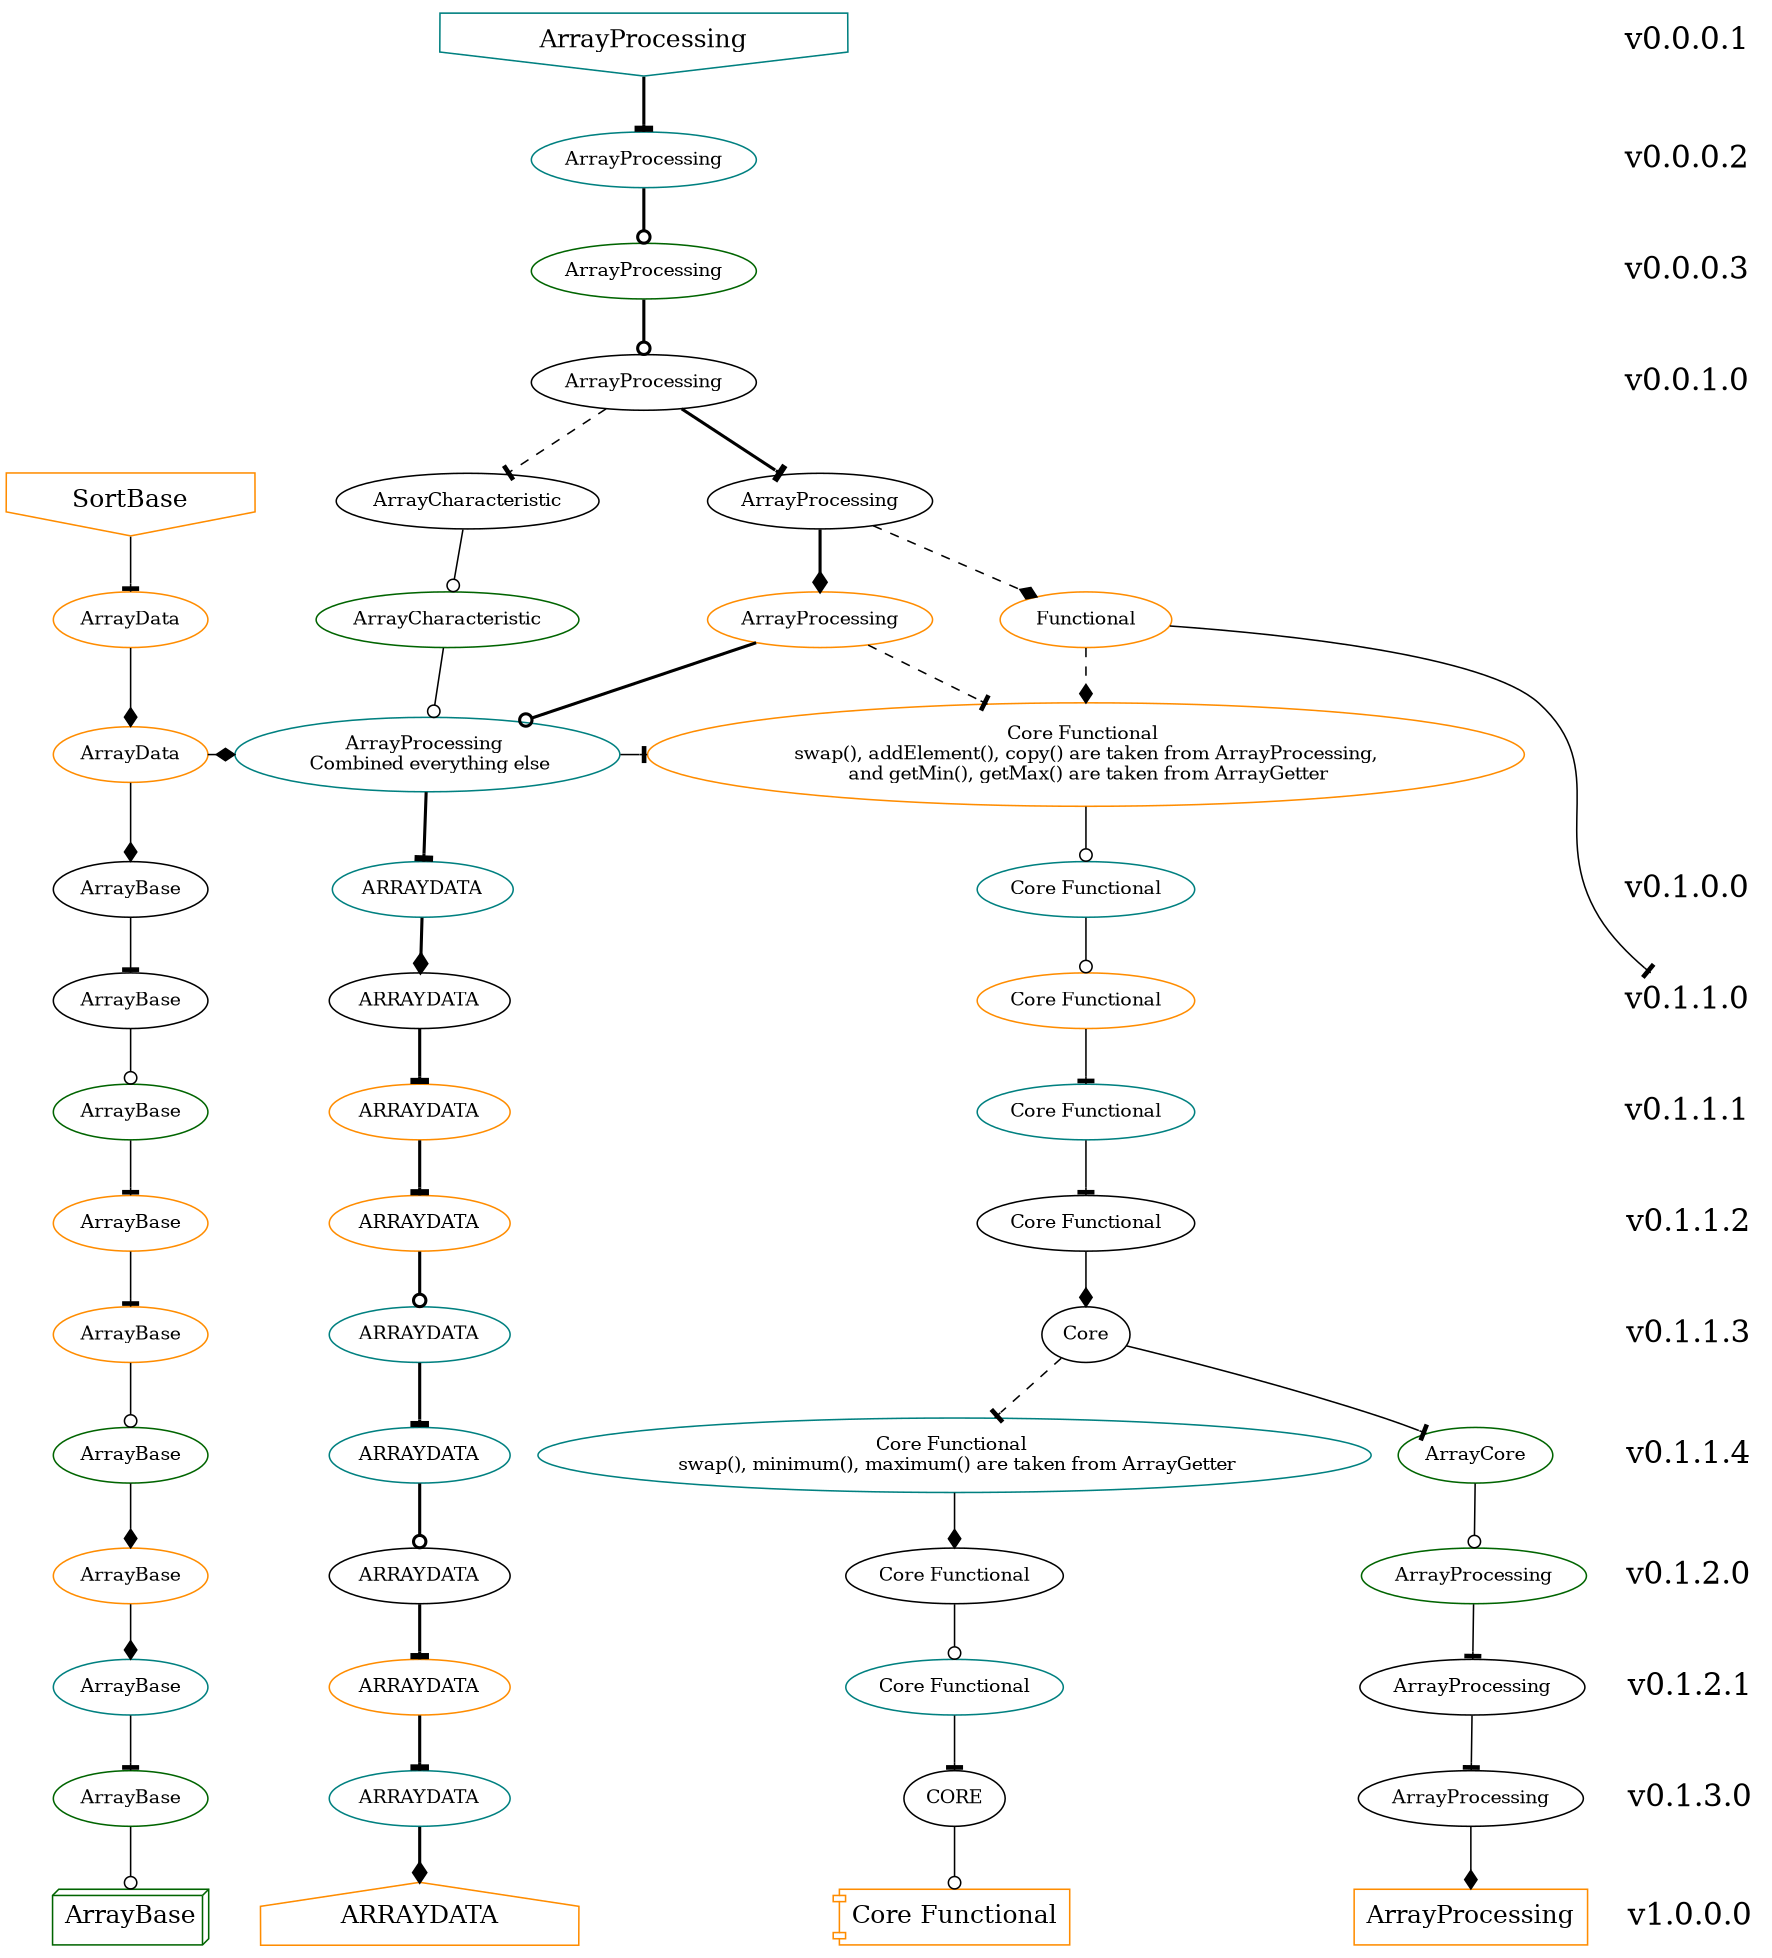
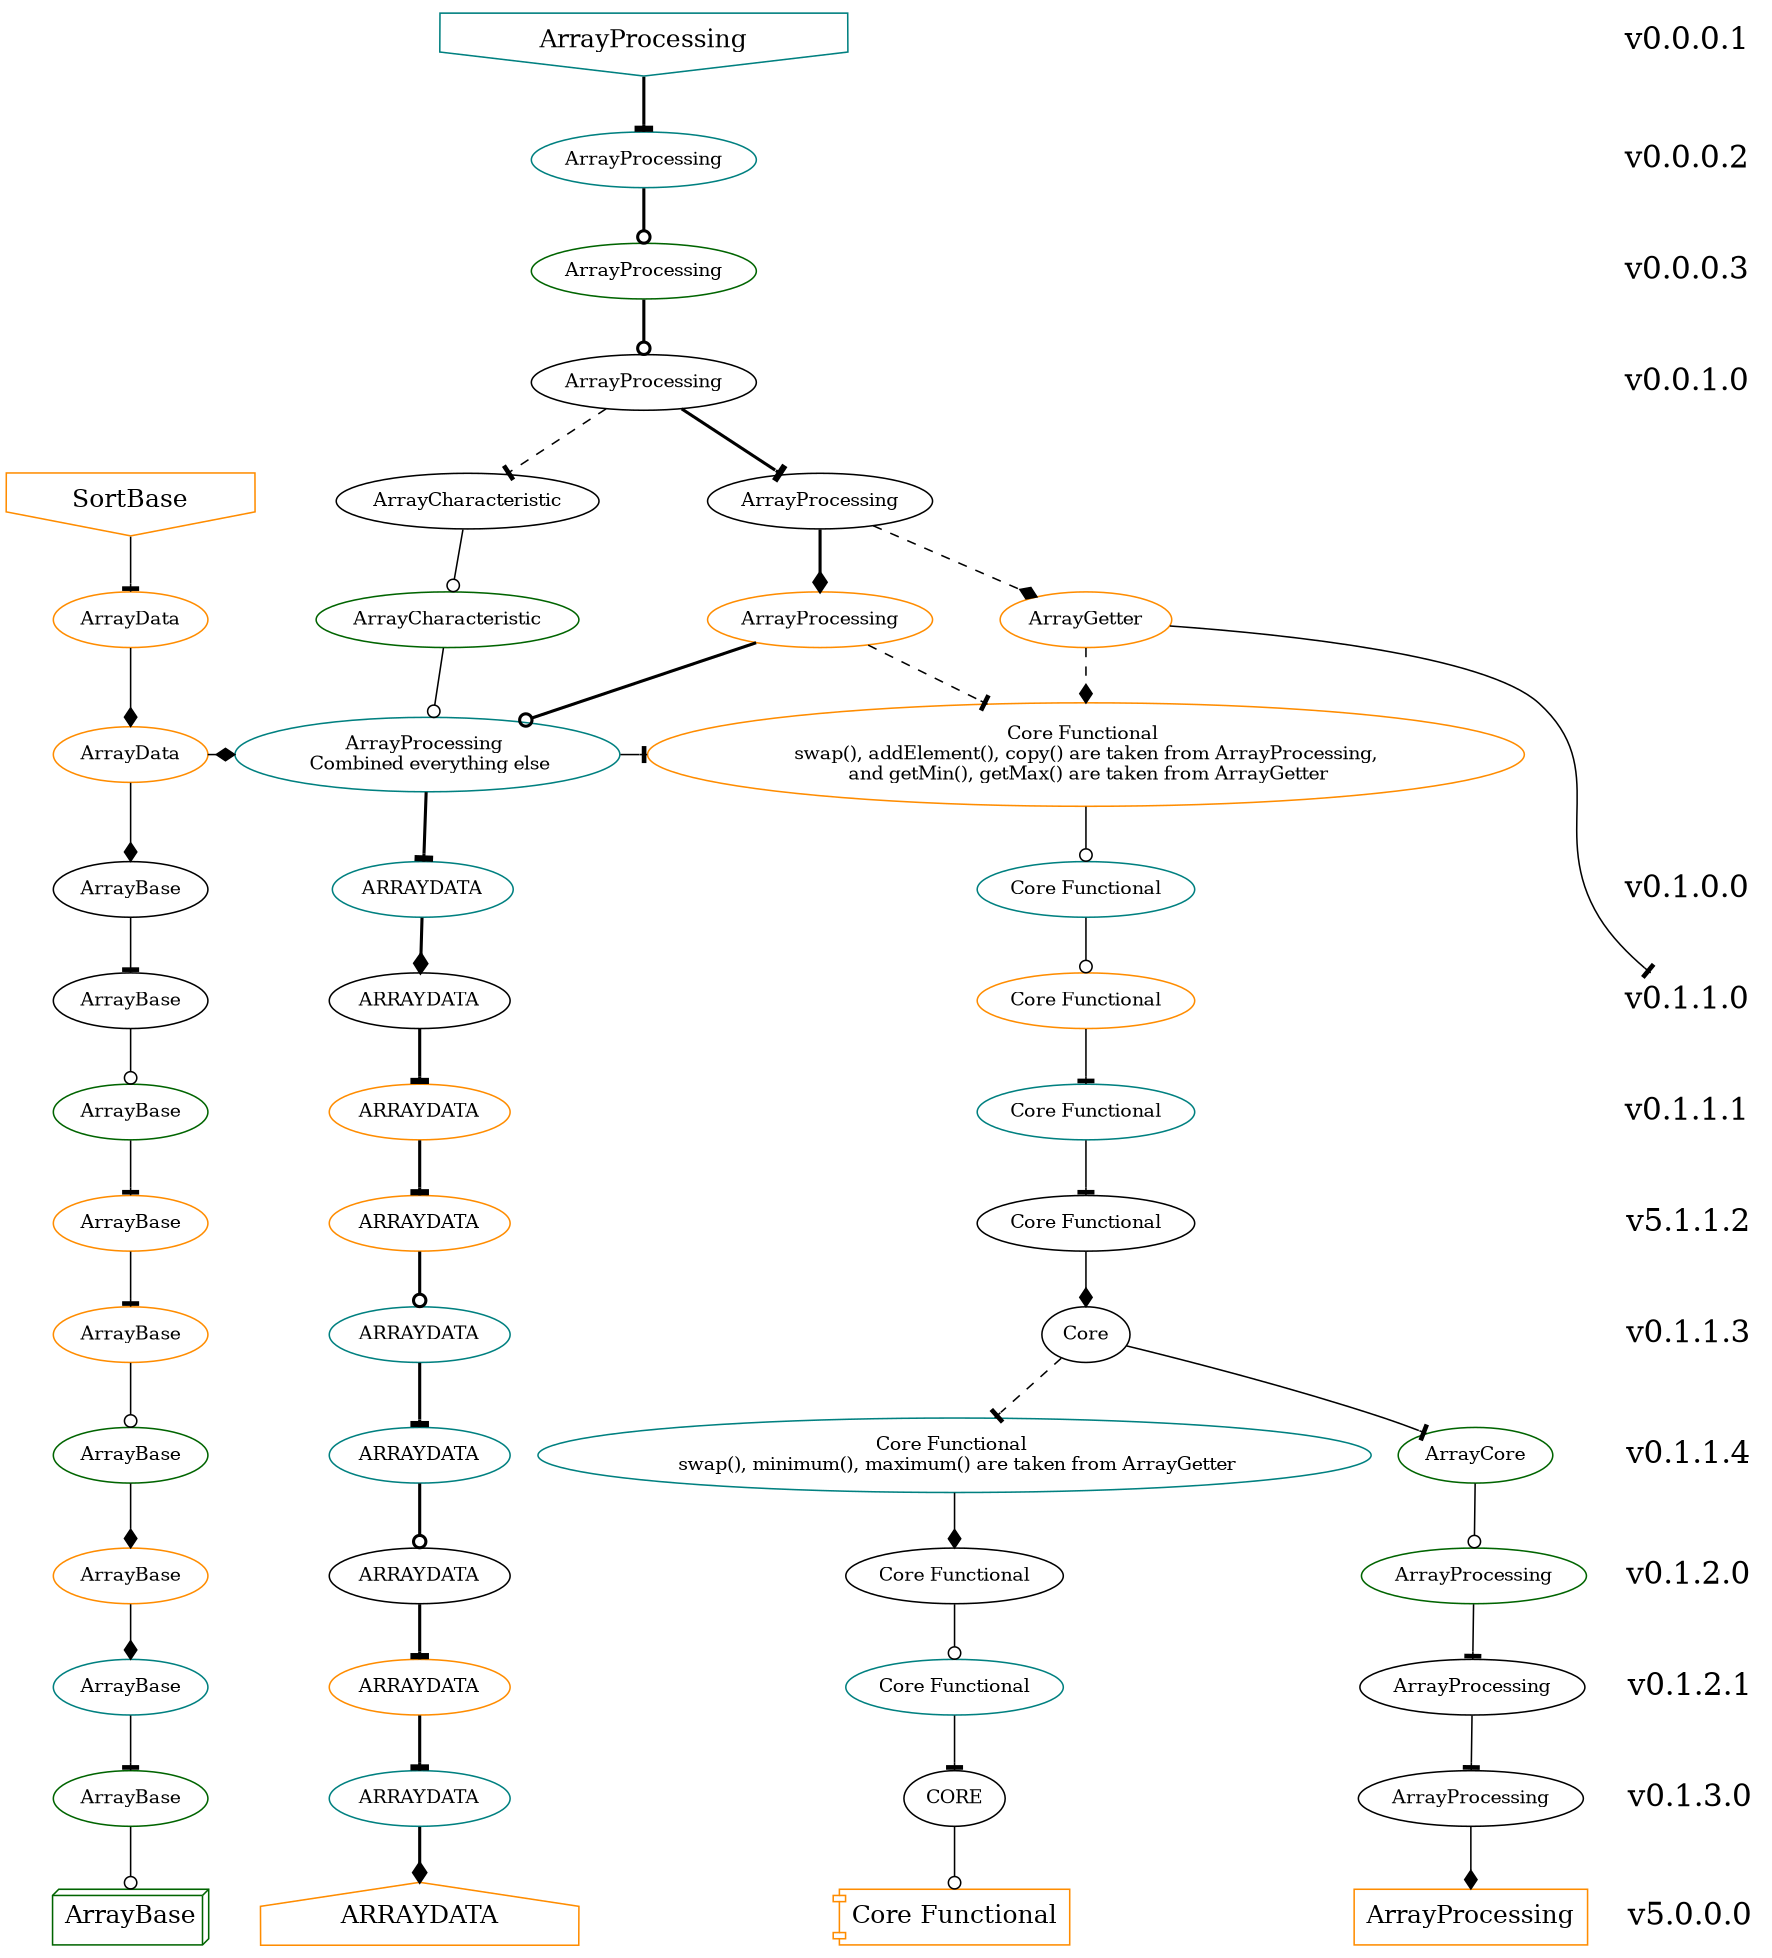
(1086, 620) -> (1086, 620)
(1689, 1223) -> (1689, 1223)
(1690, 1917) -> (1690, 1917)
